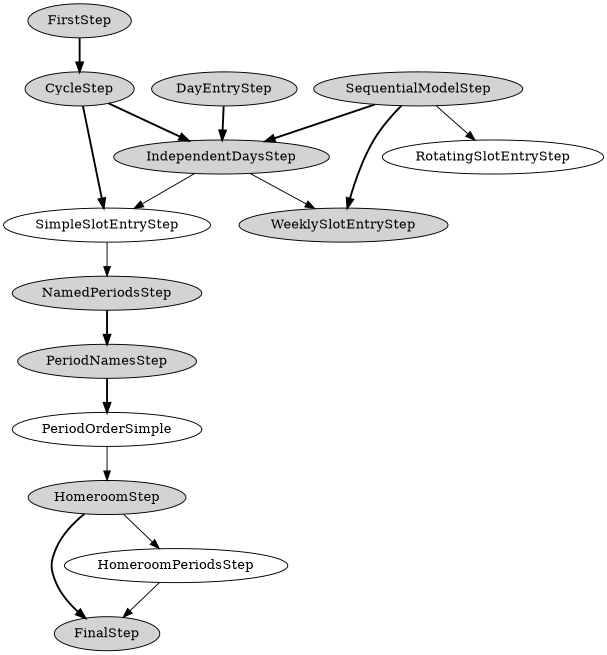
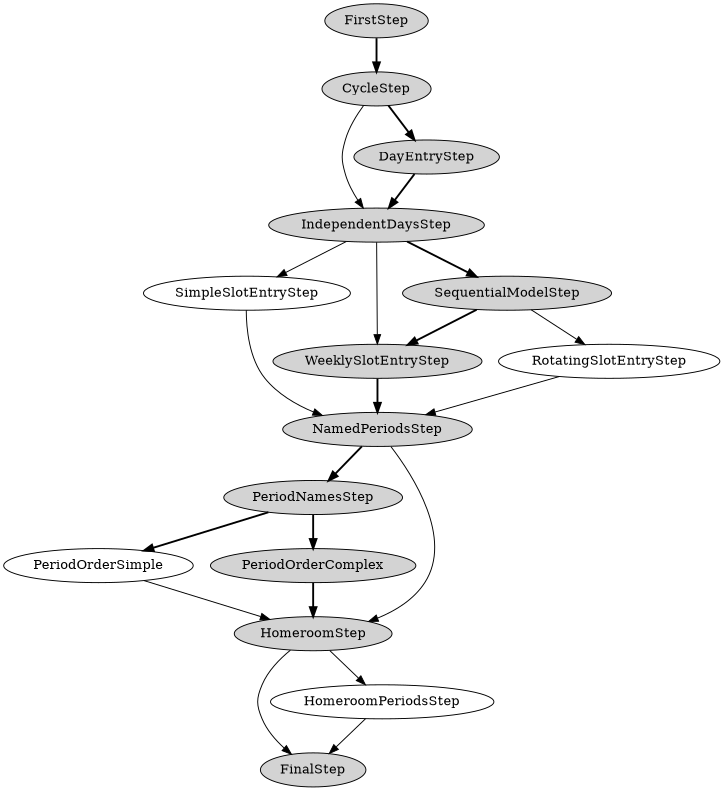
(144, 120) -> (343, 152)
(325, 121) -> (438, 257)
(92, 152) -> (399, 119)
none -> (377, 391)
none -> (497, 394)
none -> (434, 540)
(52, 561) -> (258, 698)
none -> (313, 566)
